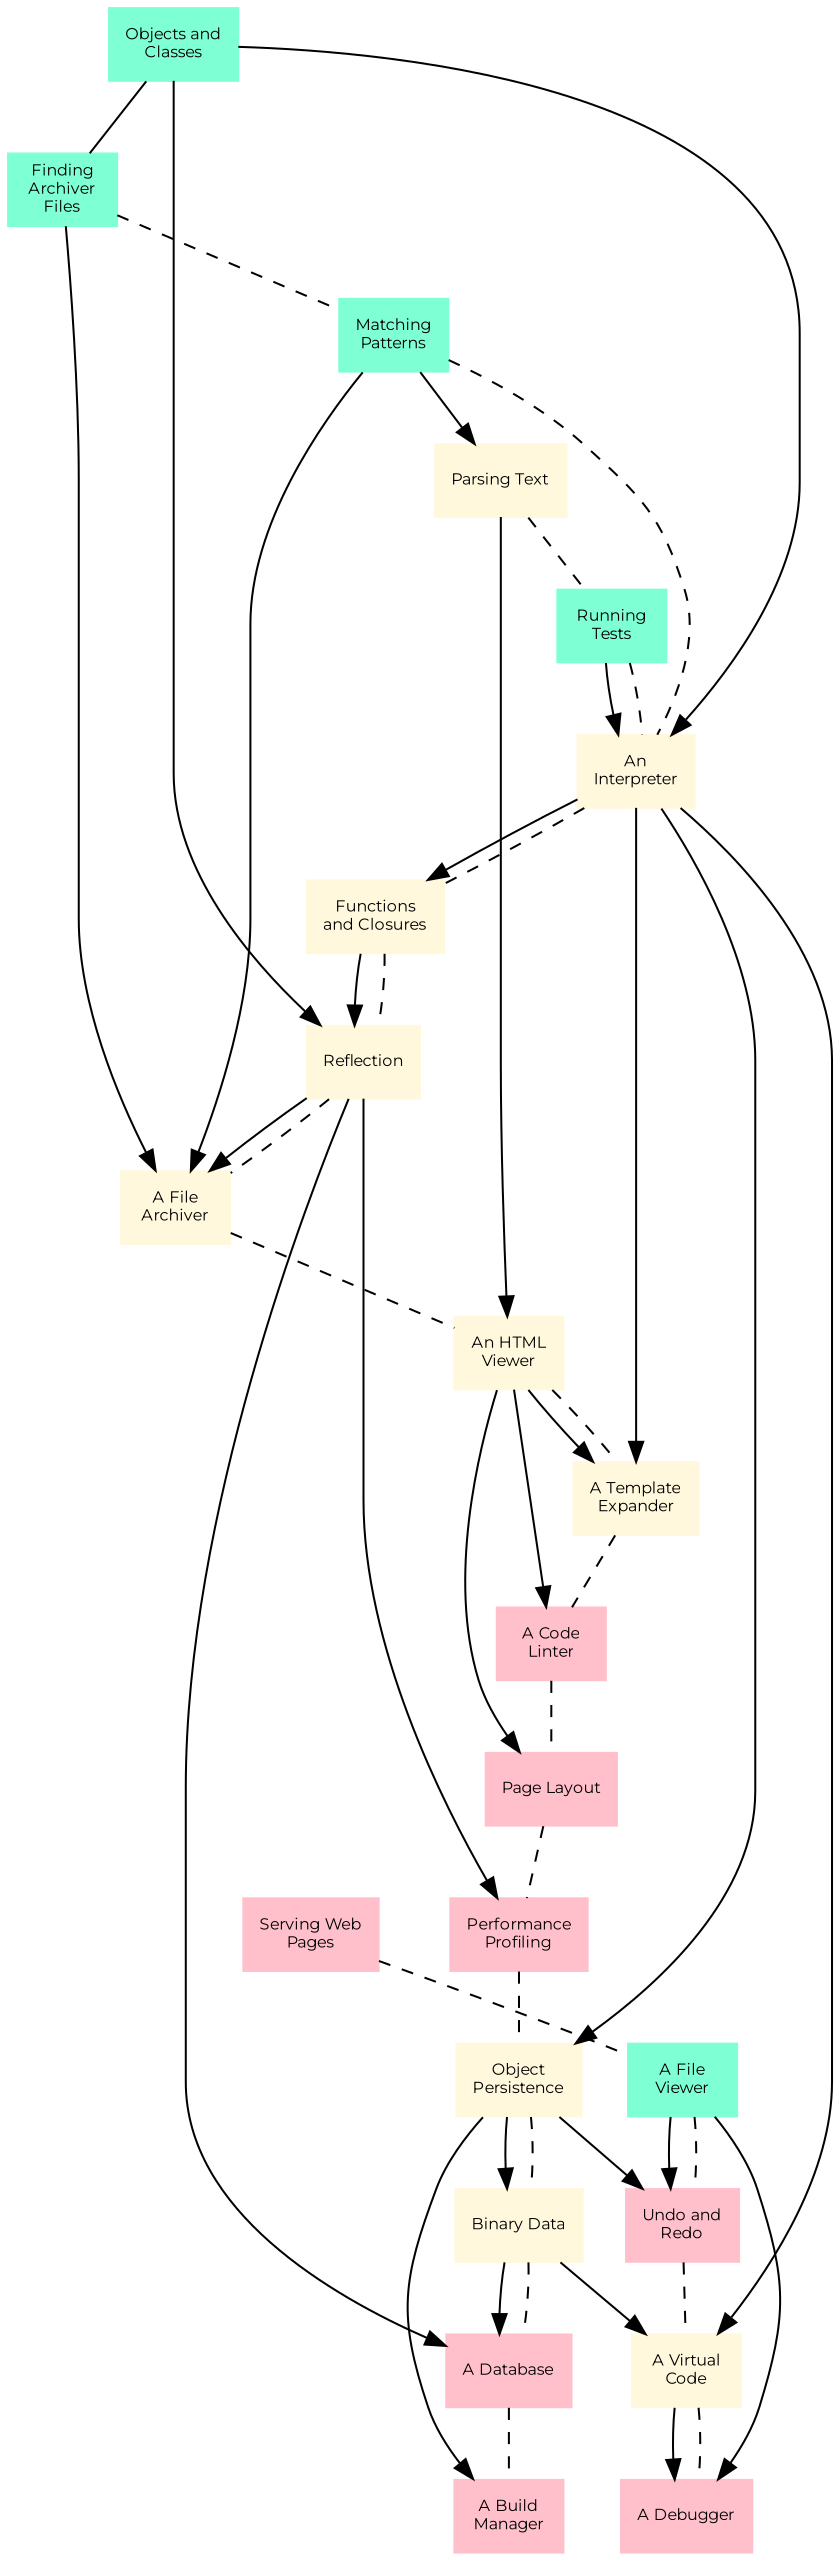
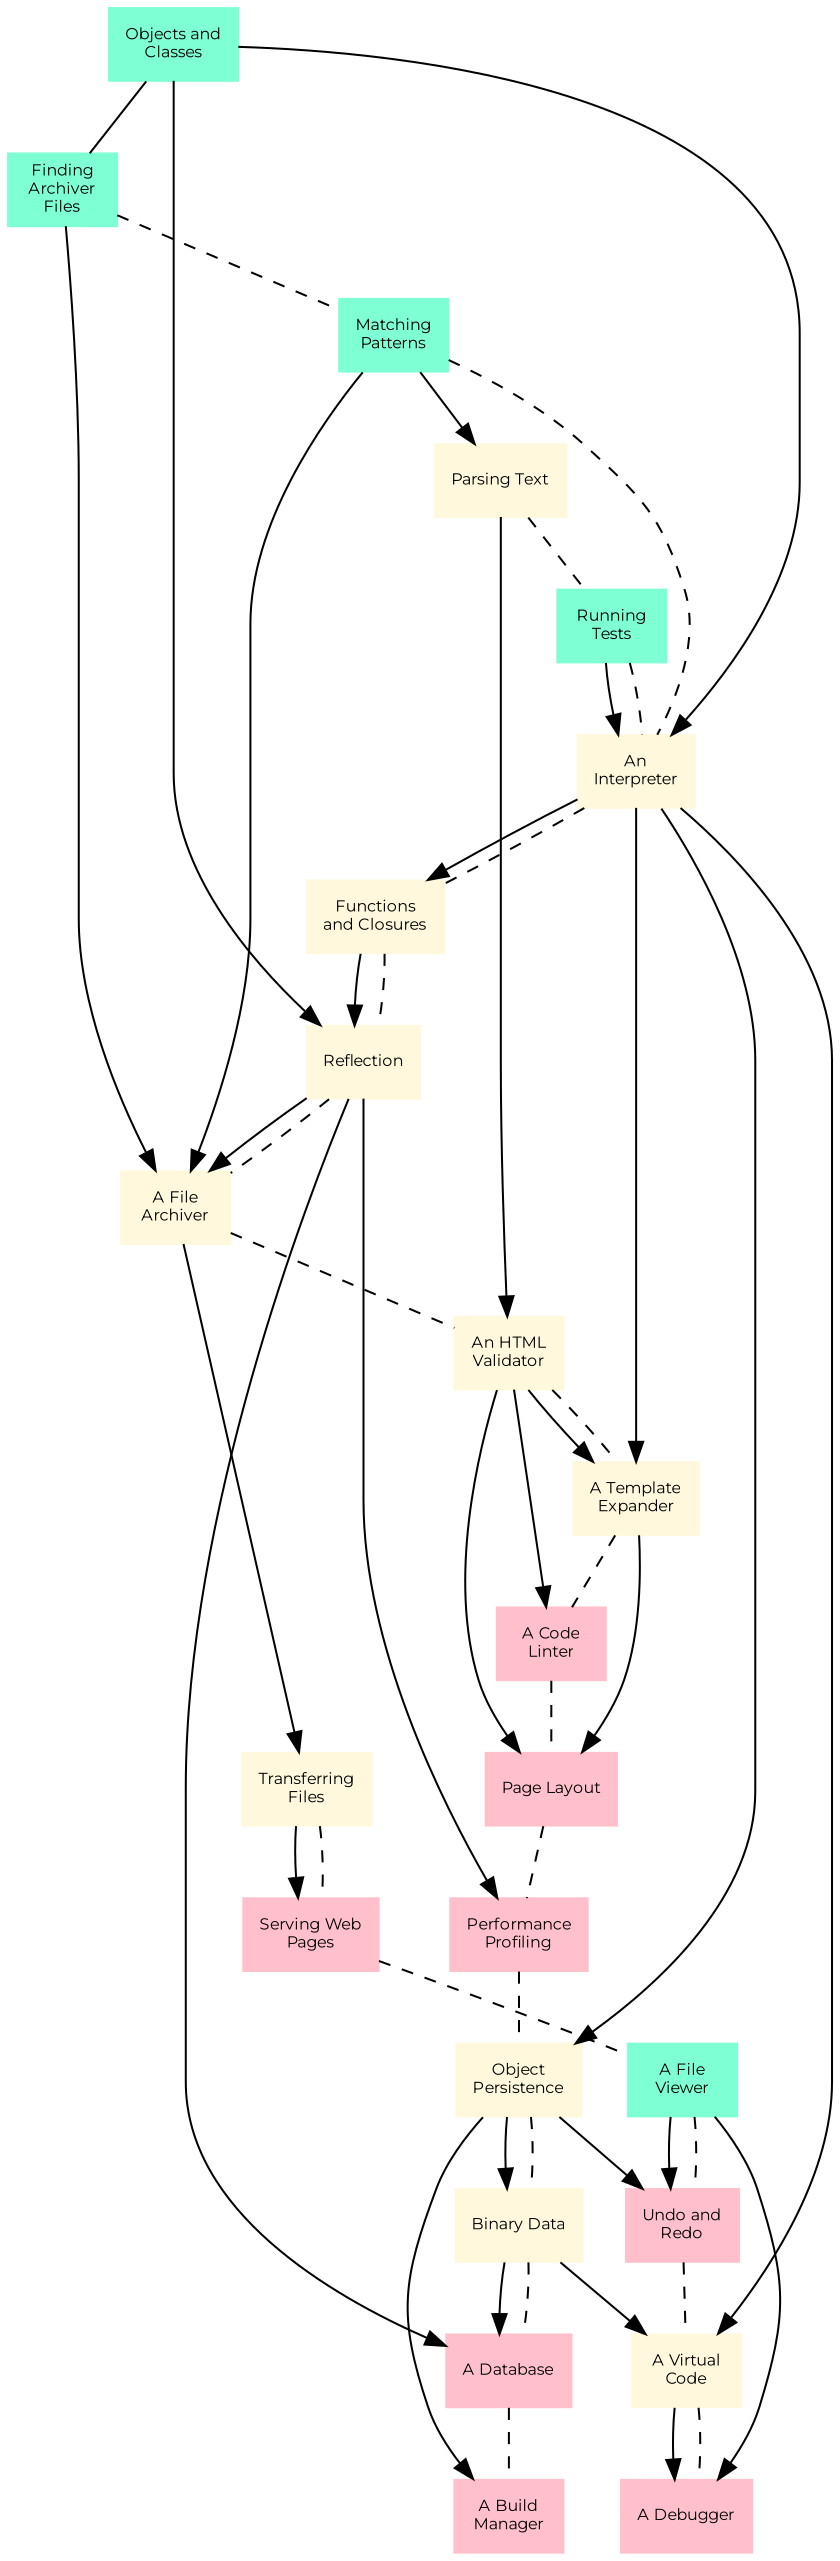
(509, 1361) -> (509, 1361)
none -> (634, 1640)
none -> (307, 1789)
